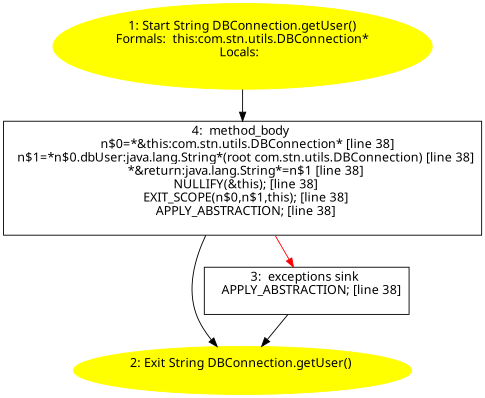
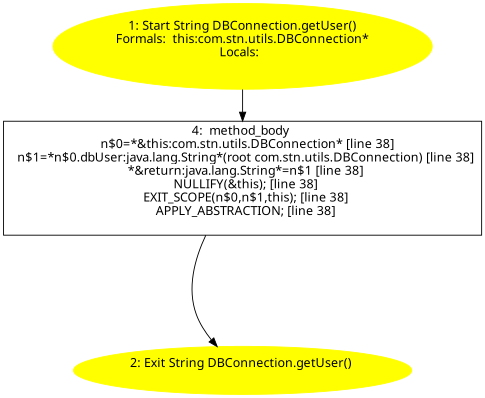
(307, 291) -> none
